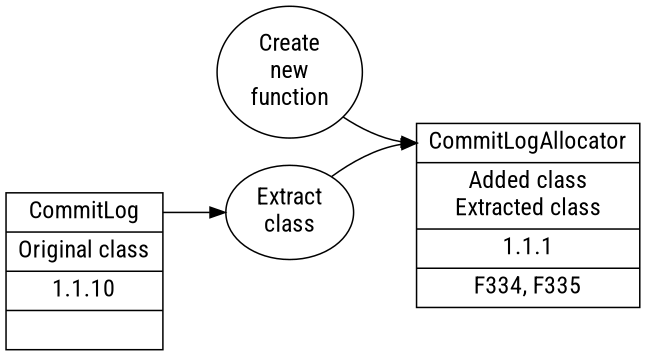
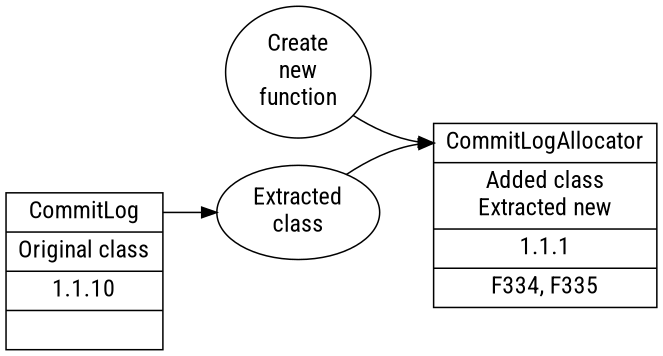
(528, 208) -> (545, 208)
(290, 212) -> (298, 212)
